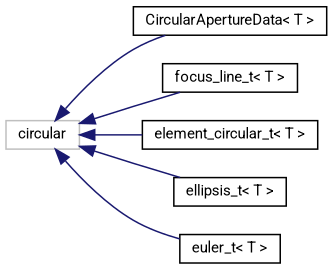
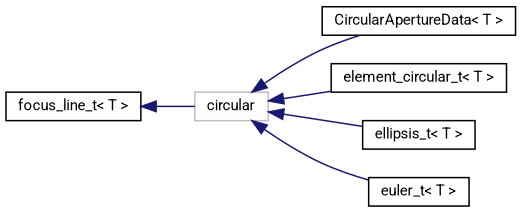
(137, 105) -> (176, 106)
